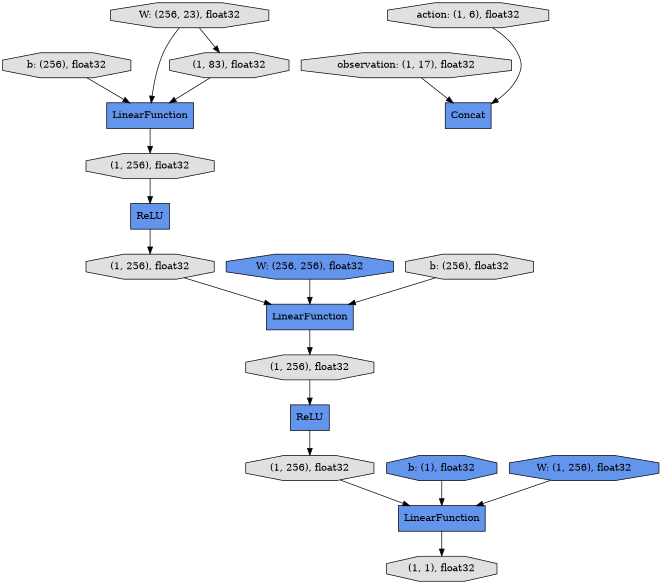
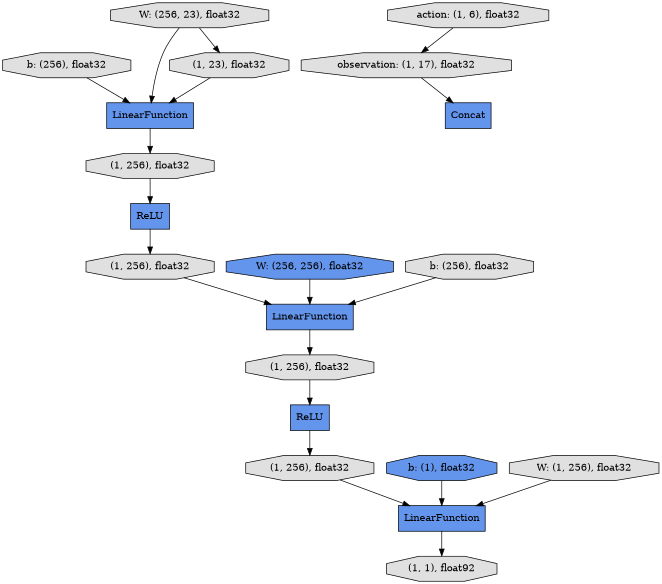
(521, 63) -> (440, 38)
(229, 65) -> (229, 65)
(584, 468) -> (584, 468)
(442, 569) -> (442, 569)
